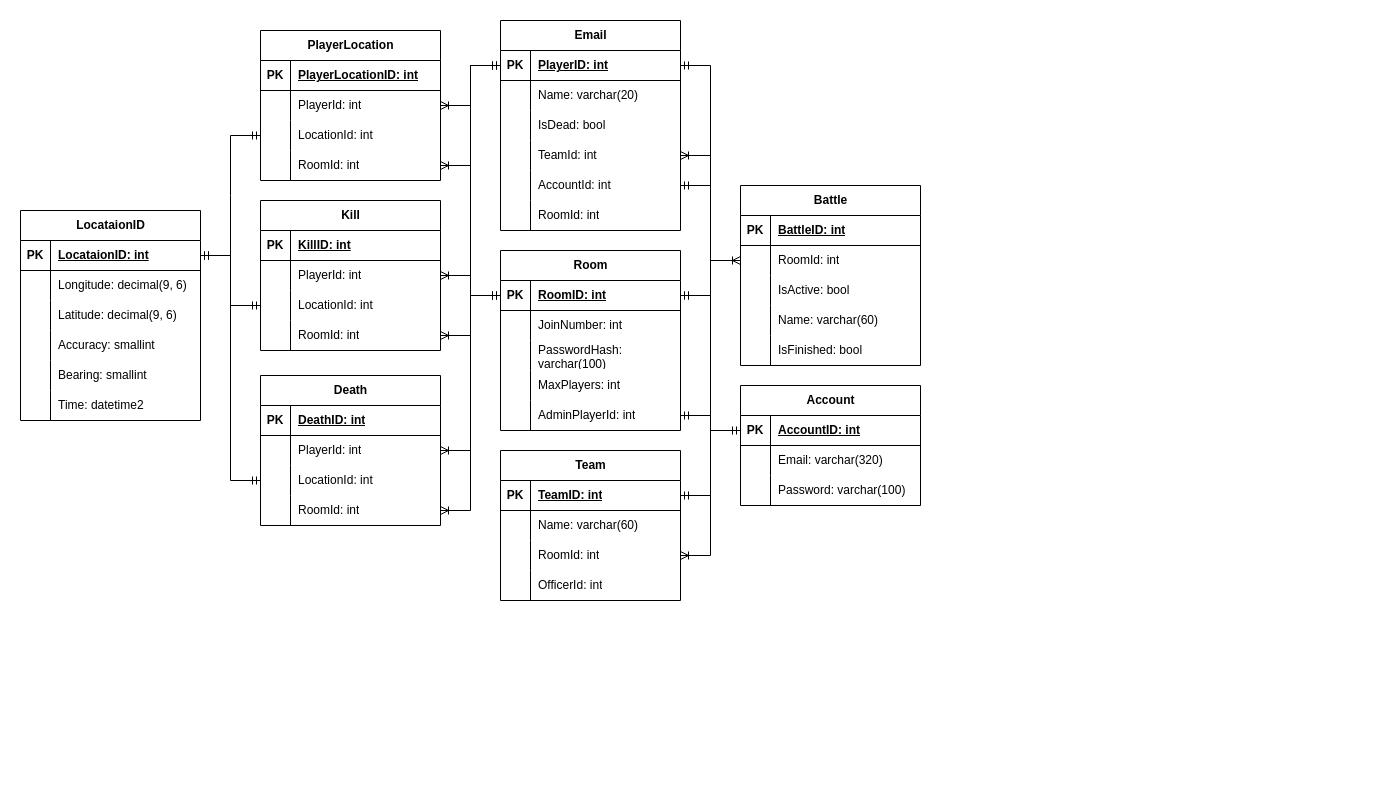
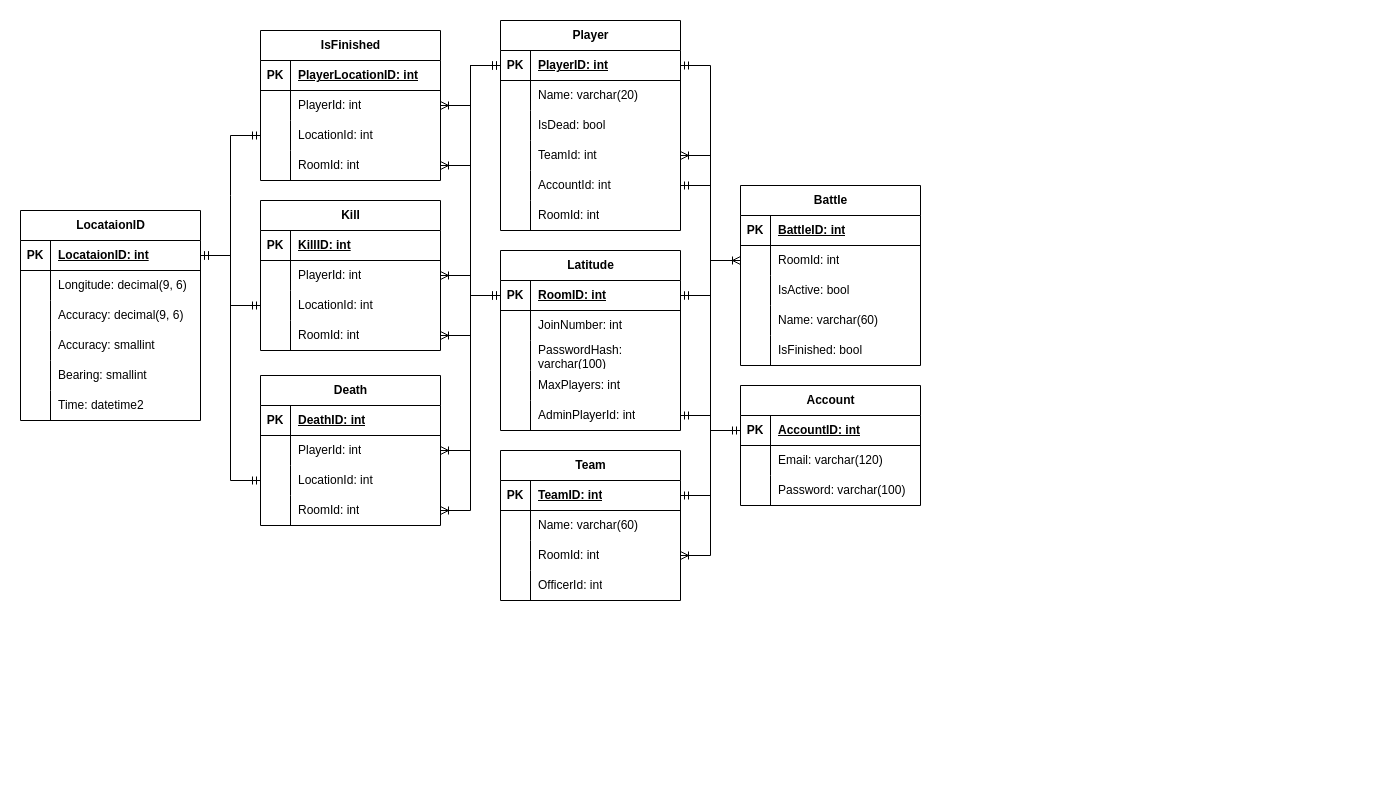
(591, 36) -> (591, 36)
(351, 46) -> (351, 46)
(591, 266) -> (591, 266)
(125, 316) -> (126, 316)
(836, 461) -> (836, 461)
